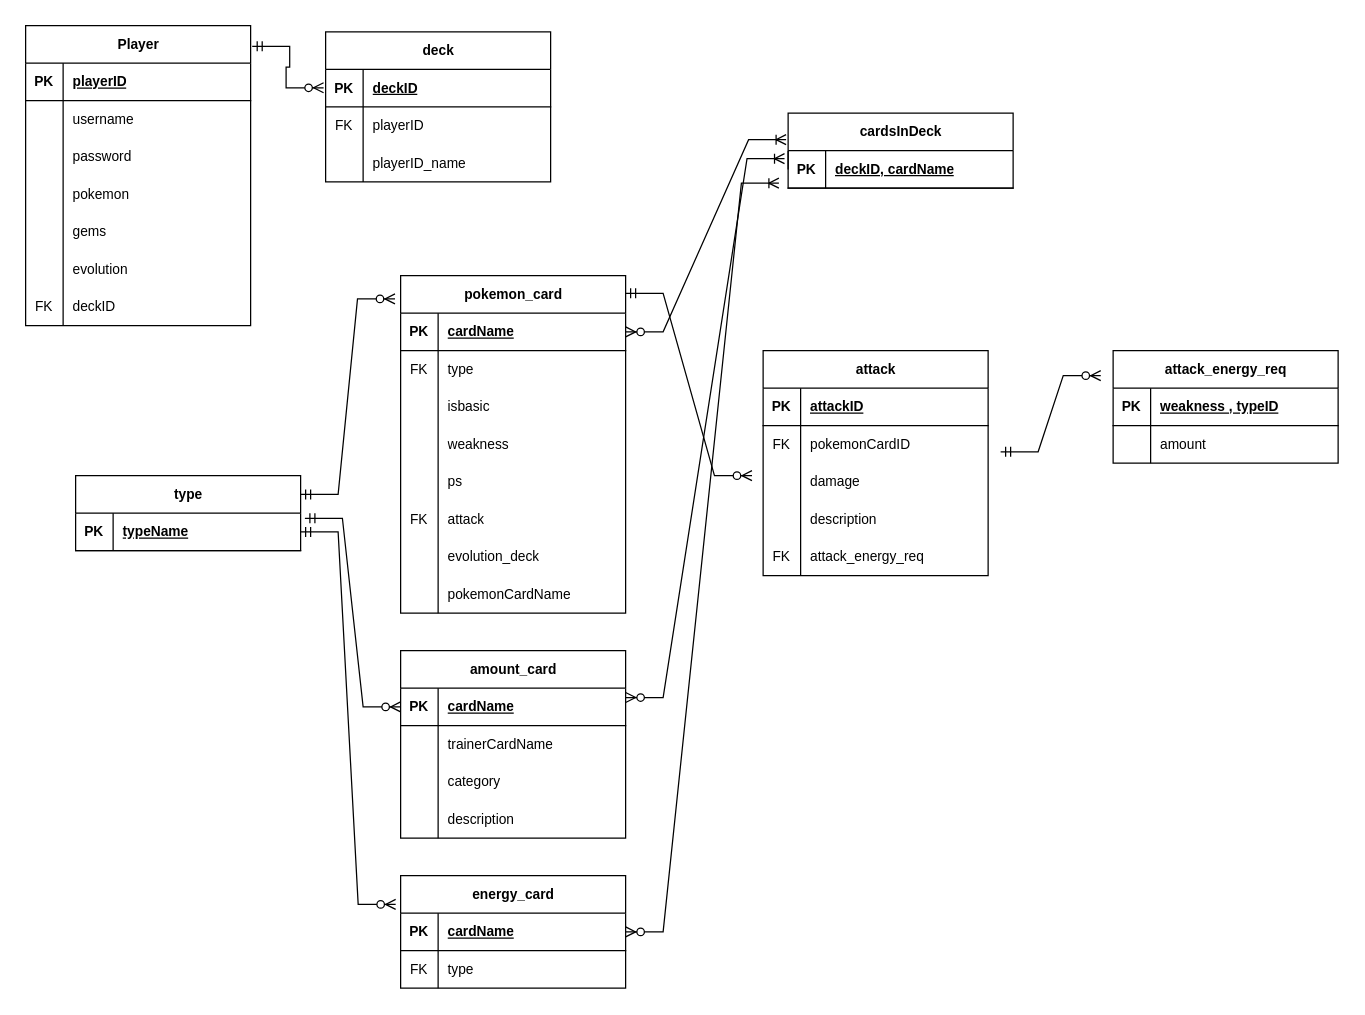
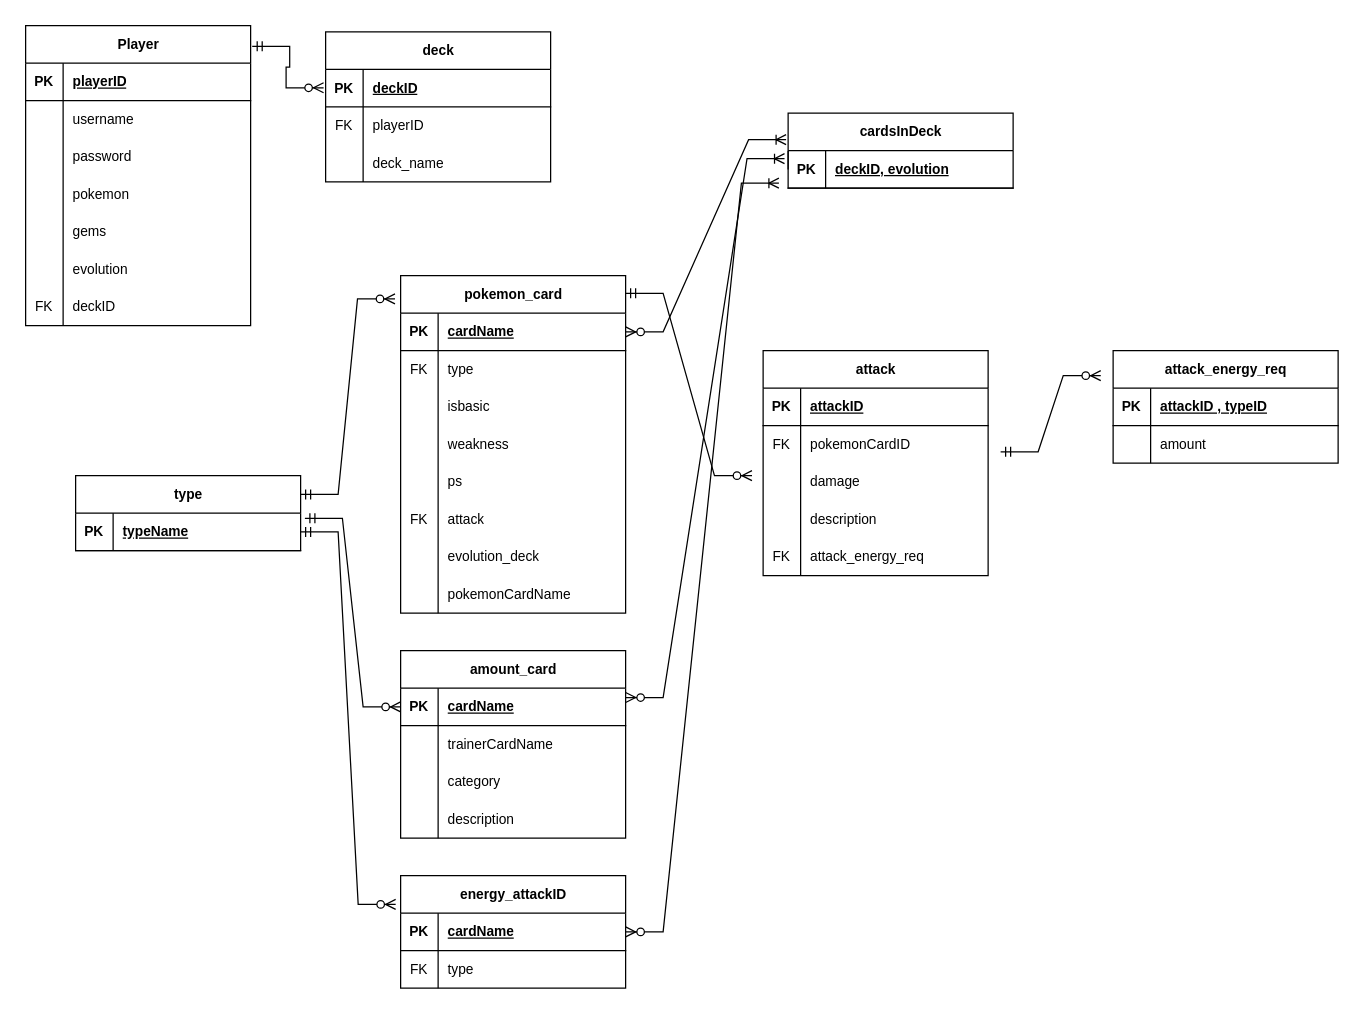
(421, 163) -> (408, 163)
(894, 169) -> (894, 169)
(1221, 407) -> (1221, 407)
(514, 894) -> (514, 894)
